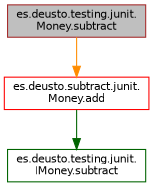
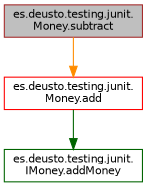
(77, 93) -> (73, 93)
(77, 166) -> (73, 166)
